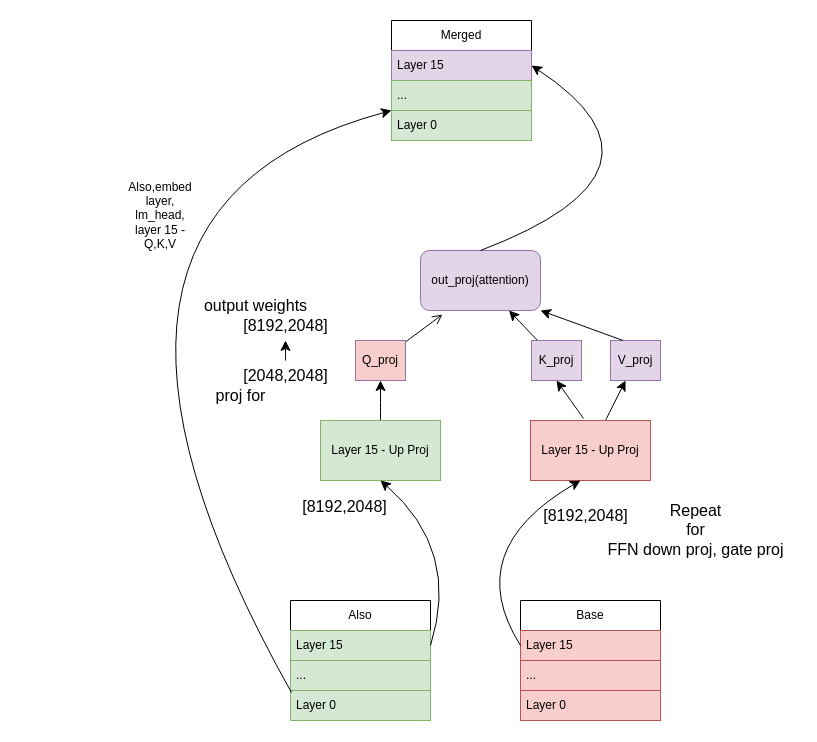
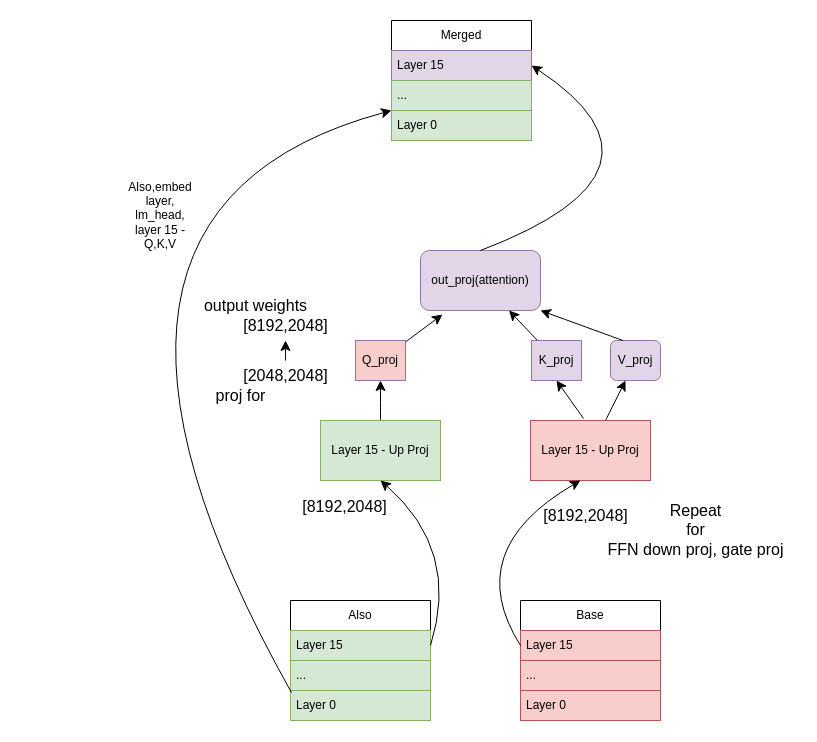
(437, 318) -> (434, 320)
(636, 361) -> (636, 361)
